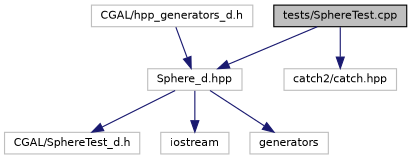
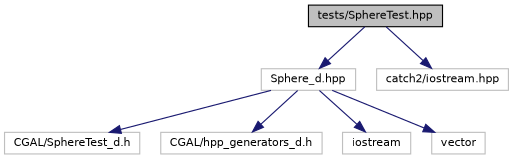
(340, 16) -> (375, 16)
(181, 42) -> (279, 107)
(340, 80) -> (443, 80)
(289, 143) -> (458, 143)
